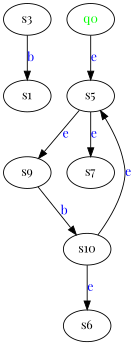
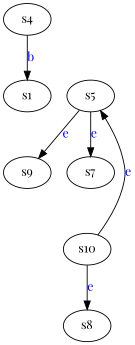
(27, 19) -> (27, 19)
(91, 19) -> none
(54, 207) -> none
(87, 326) -> (87, 326)
